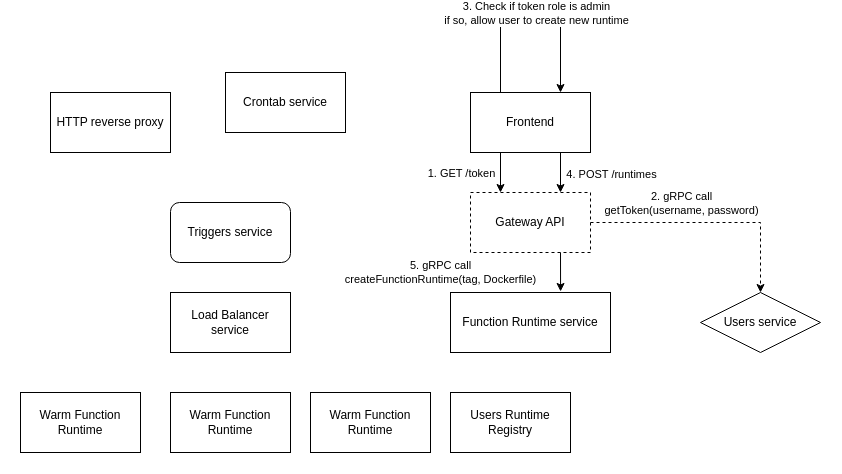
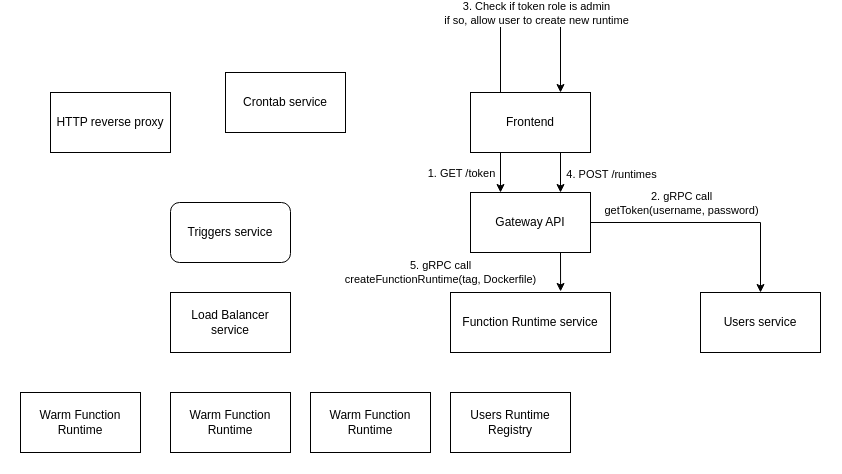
(531, 223) -> (531, 223)
(707, 223) -> (707, 223)
(761, 323) -> (761, 323)
